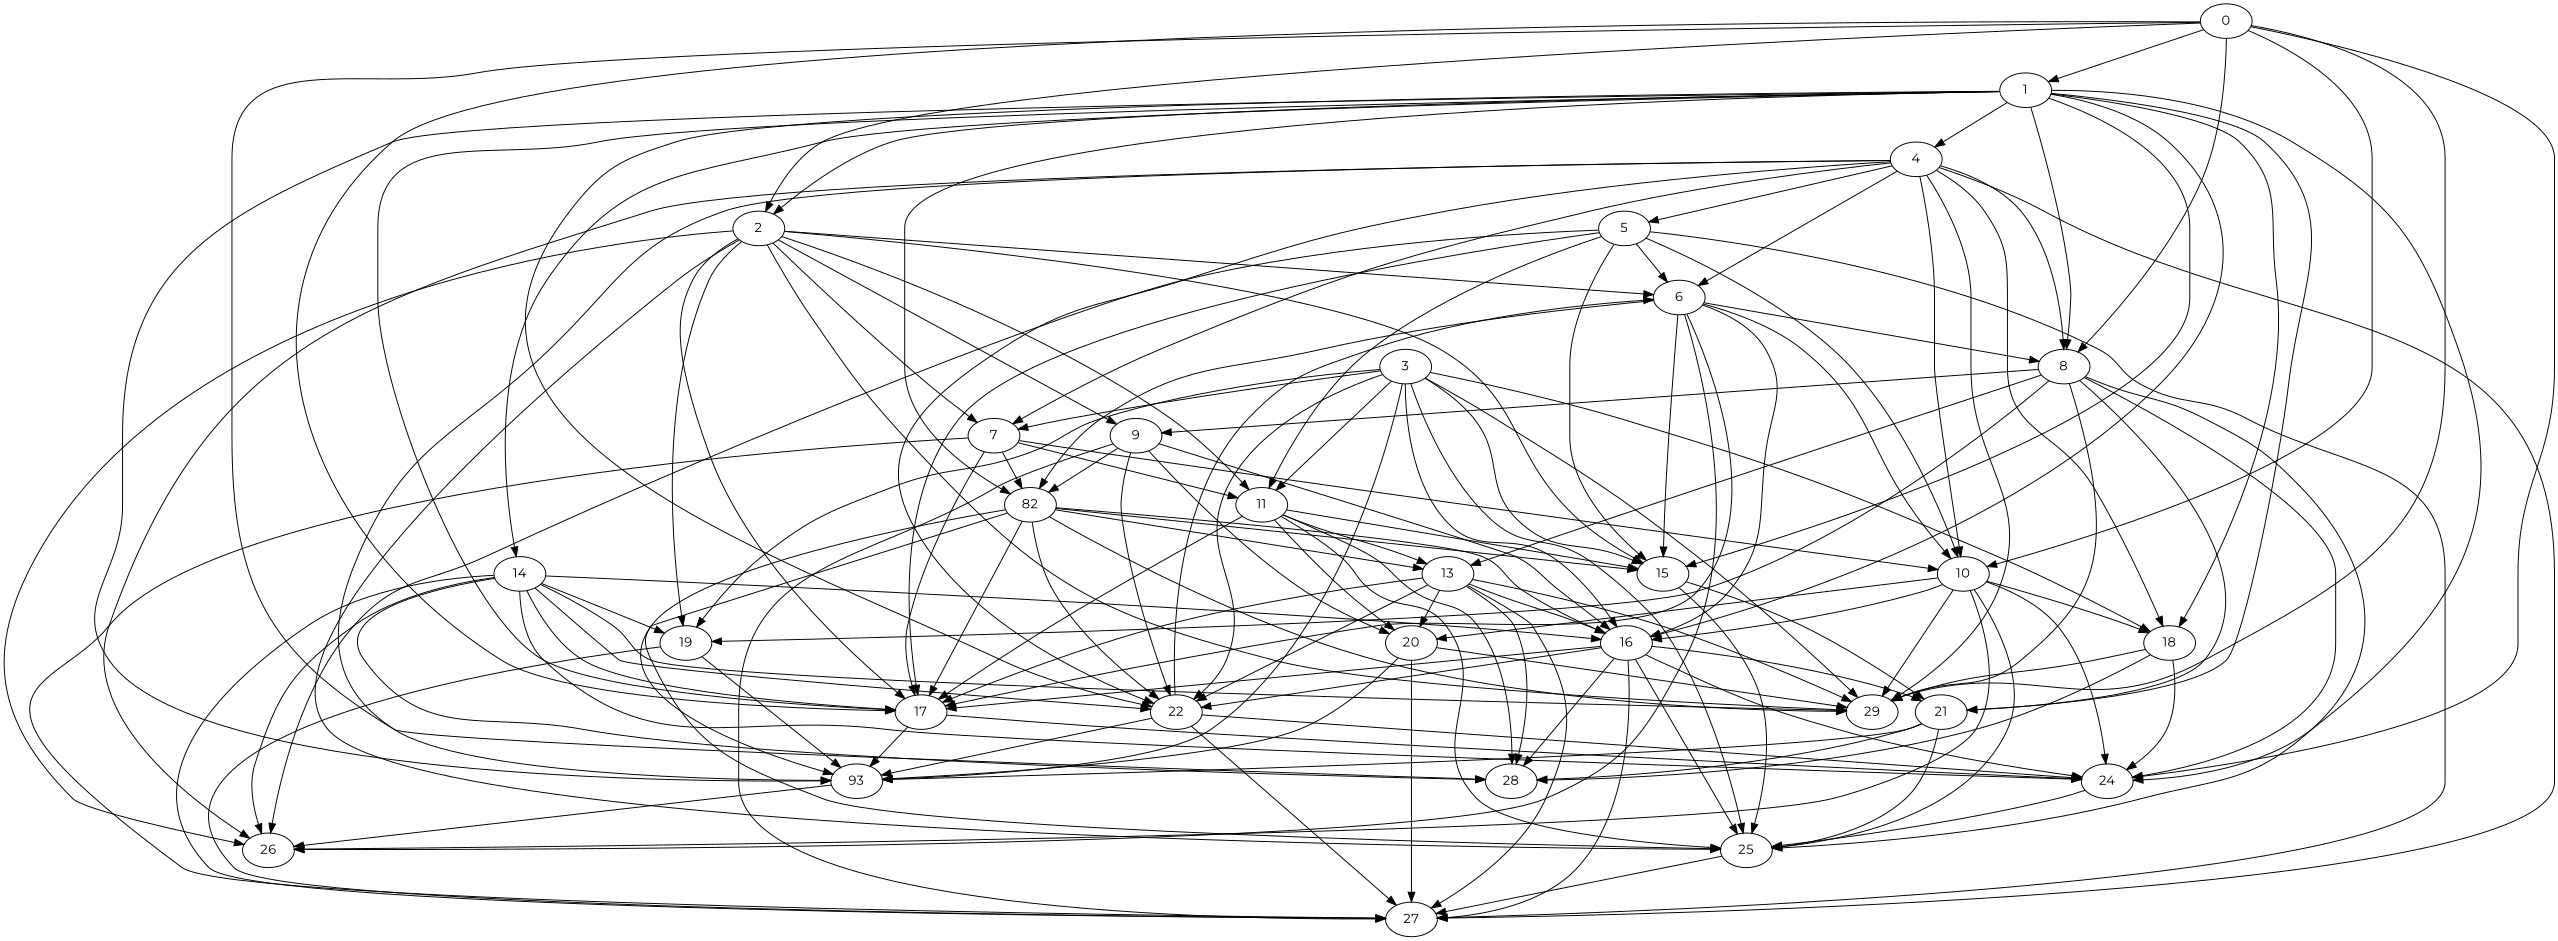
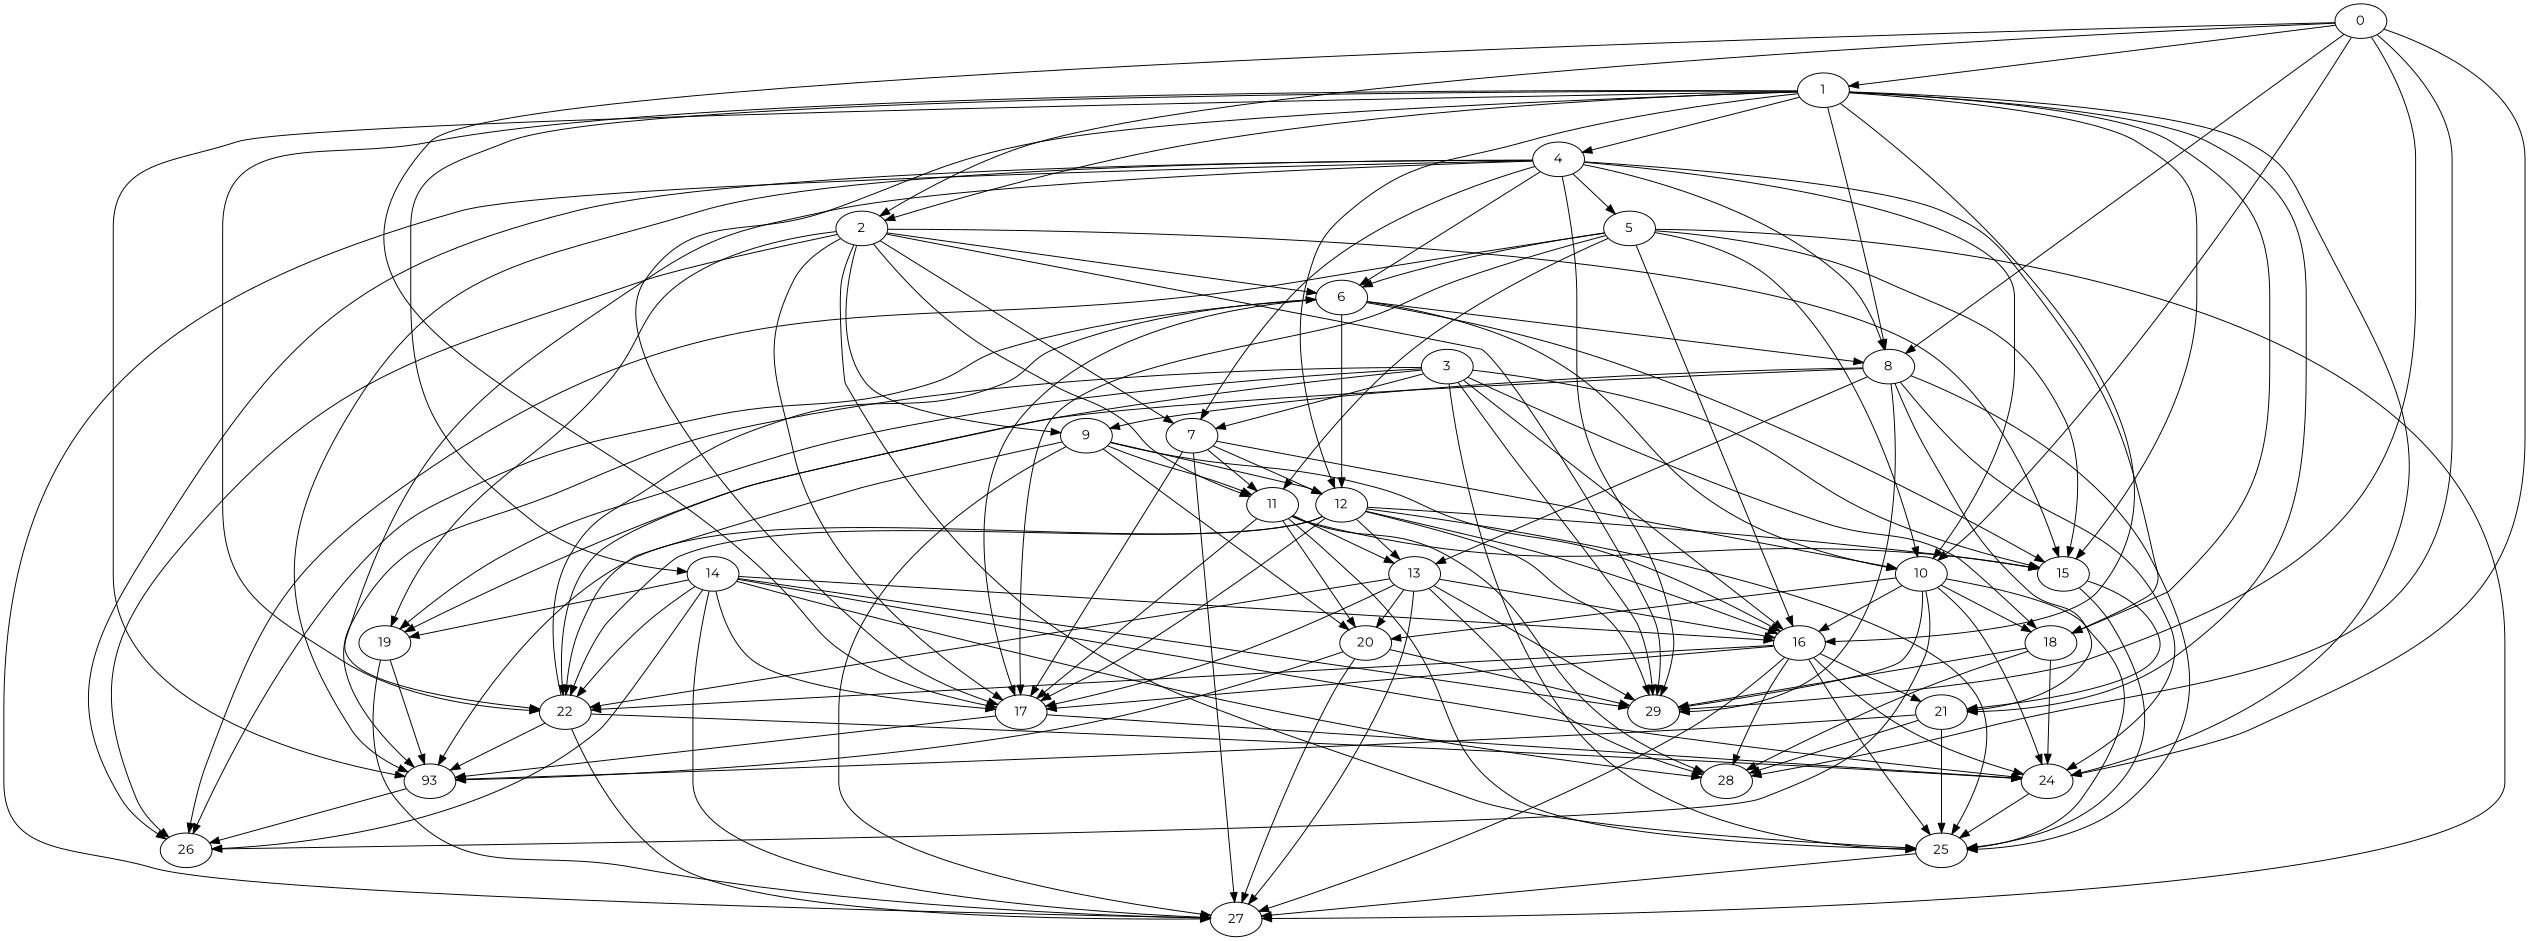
(1337, 432) -> (1165, 466)
(1763, 474) -> (1713, 431)
(1030, 505) -> (1342, 505)
